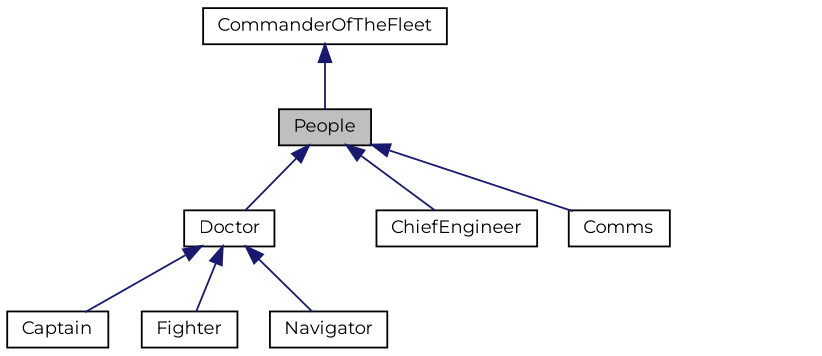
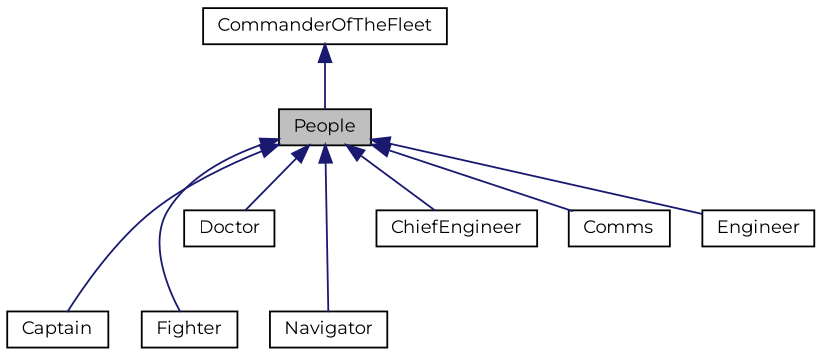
none -> (758, 228)
(135, 284) -> (150, 214)
(286, 286) -> (327, 237)
(206, 288) -> (165, 216)
